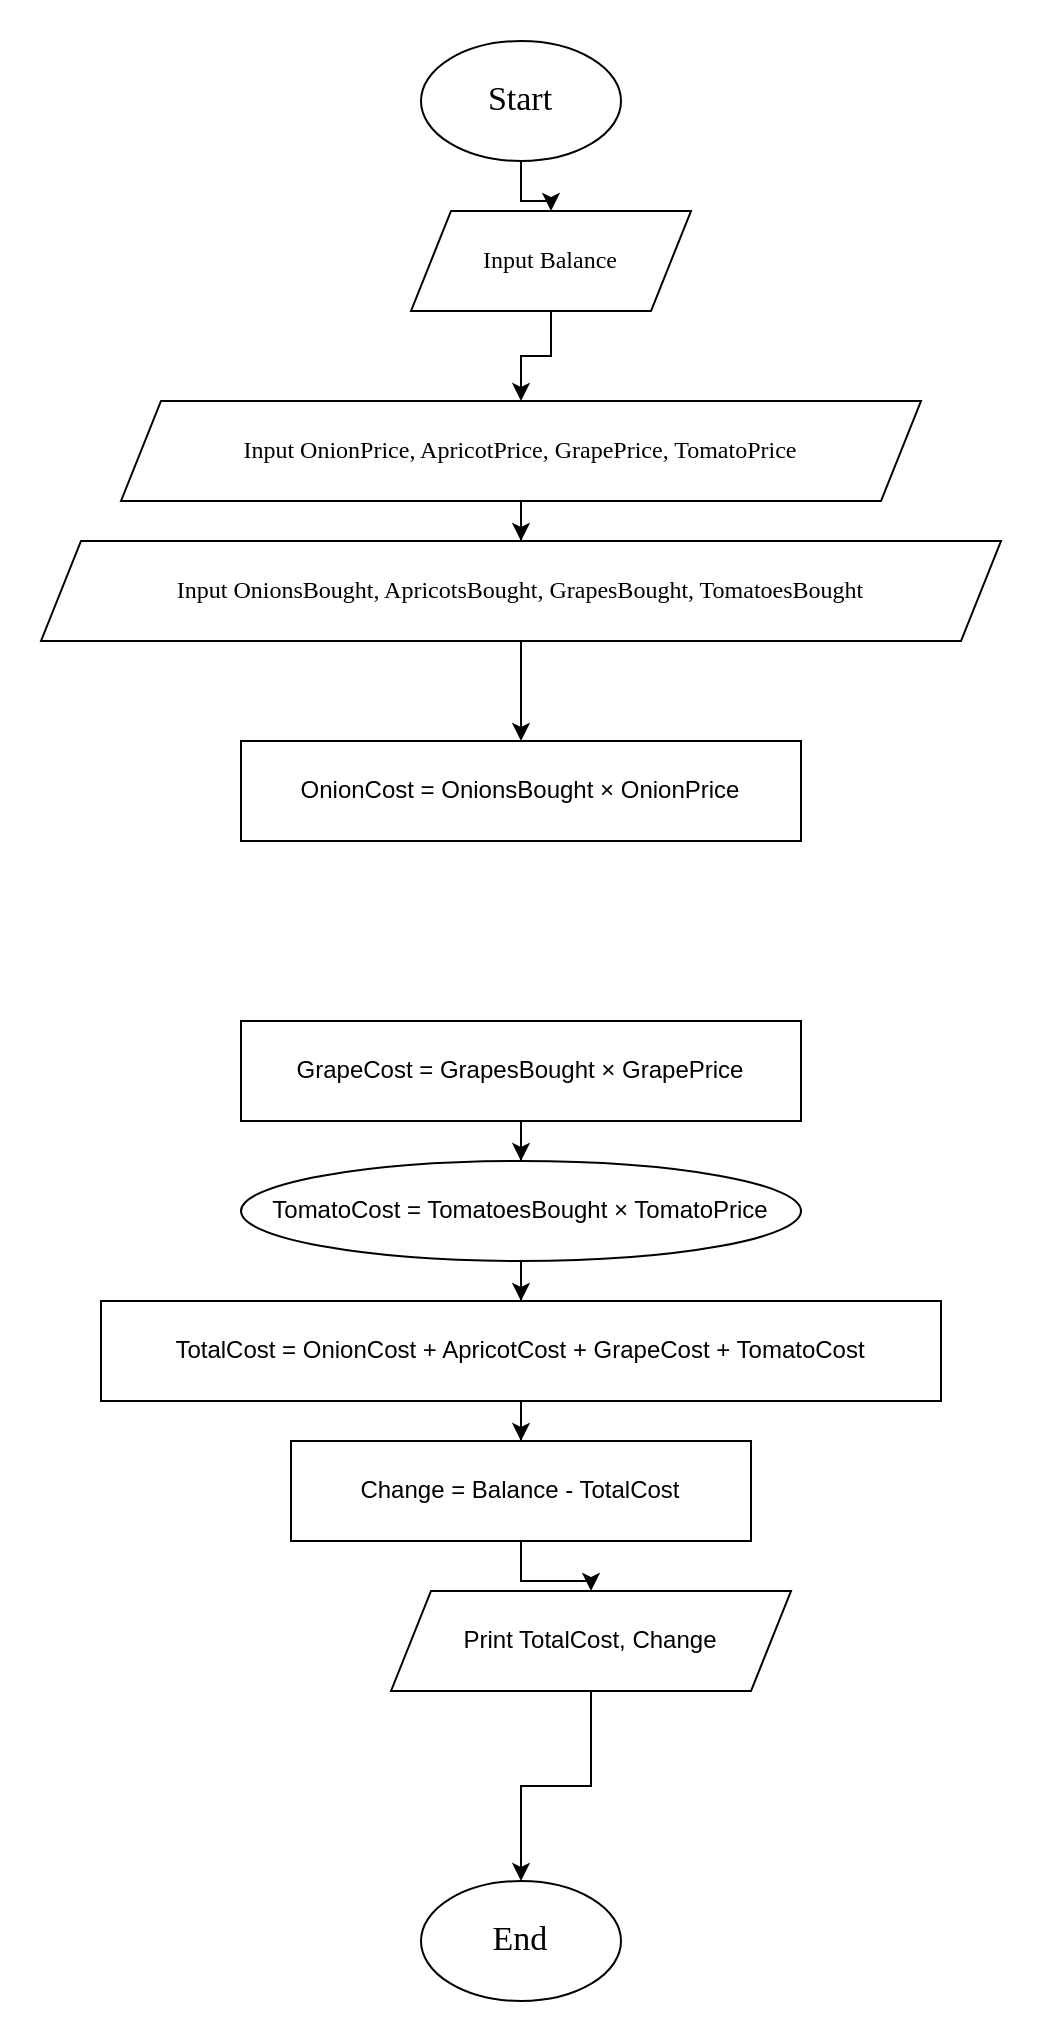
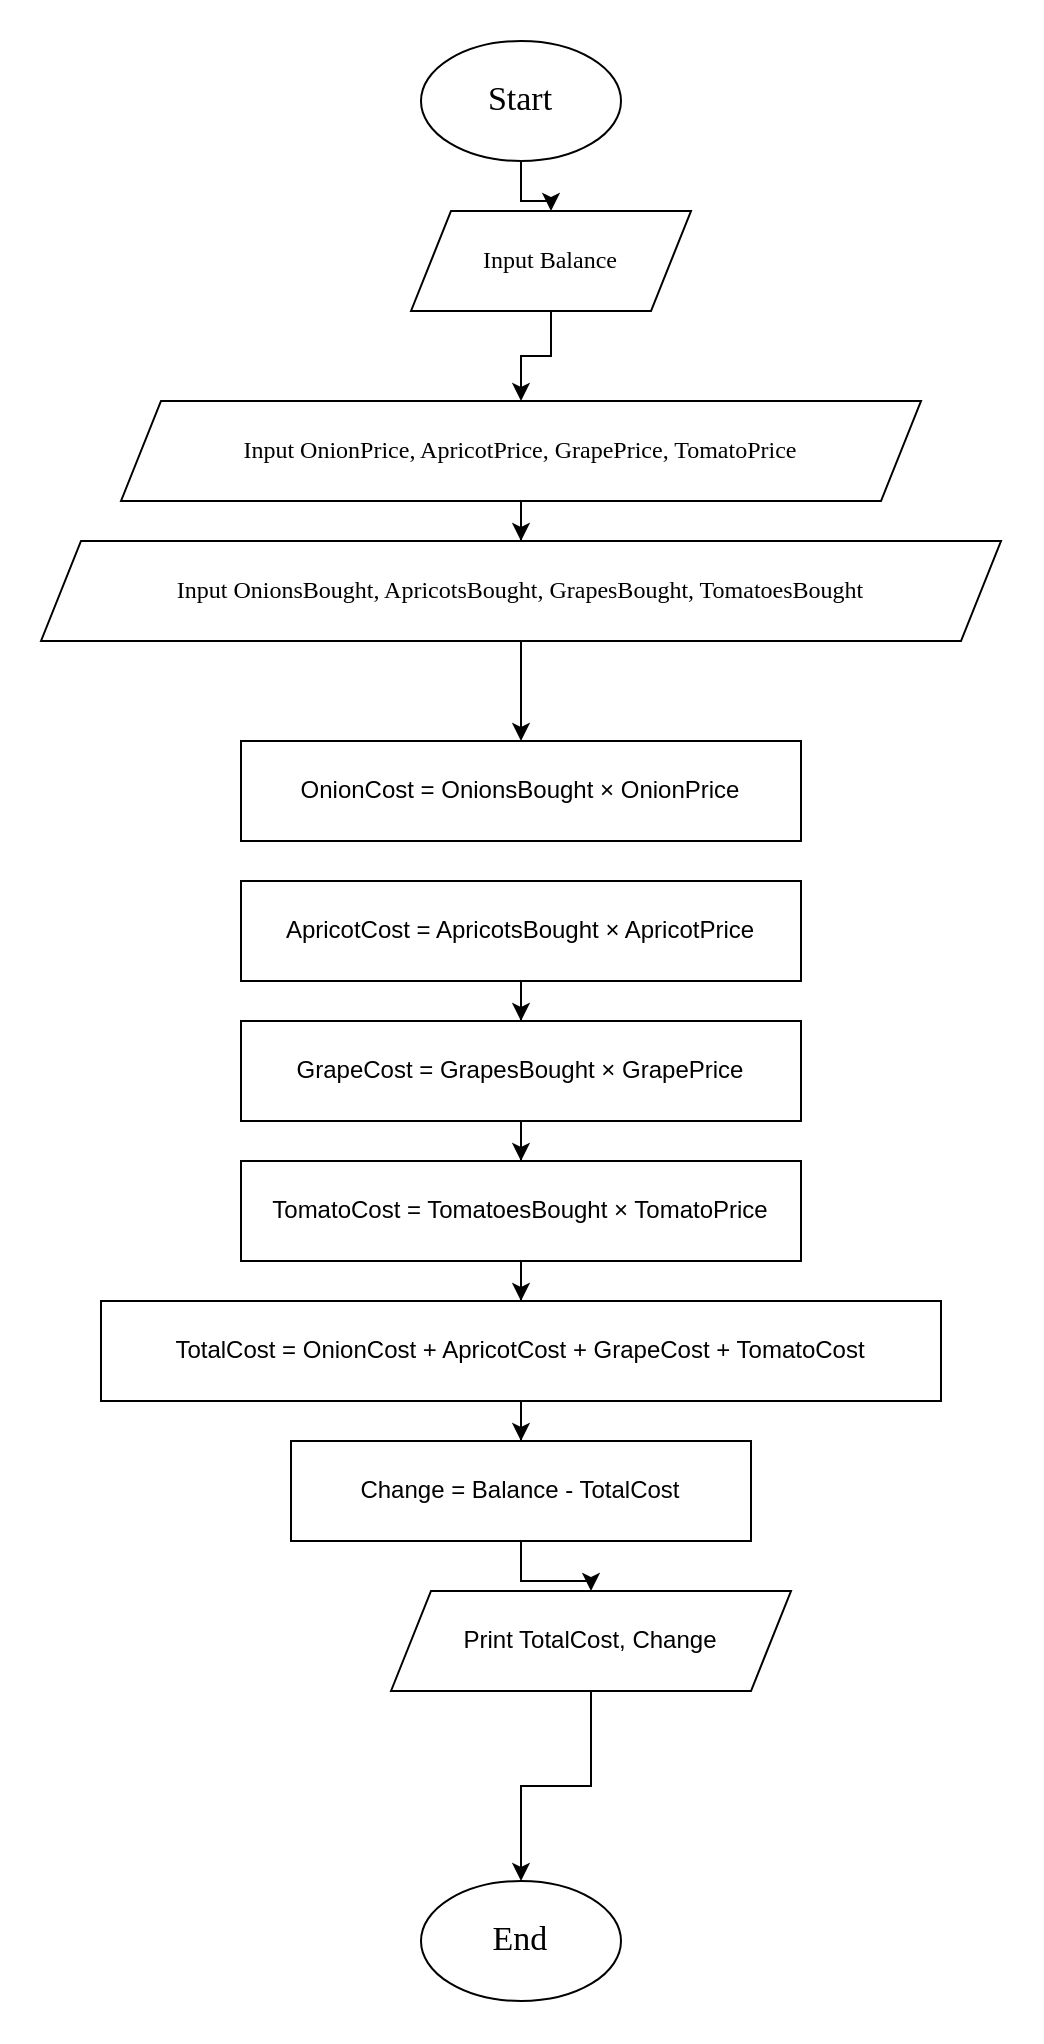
none -> (521, 931)
none -> (521, 1008)
(521, 1211) -> (521, 1211)
